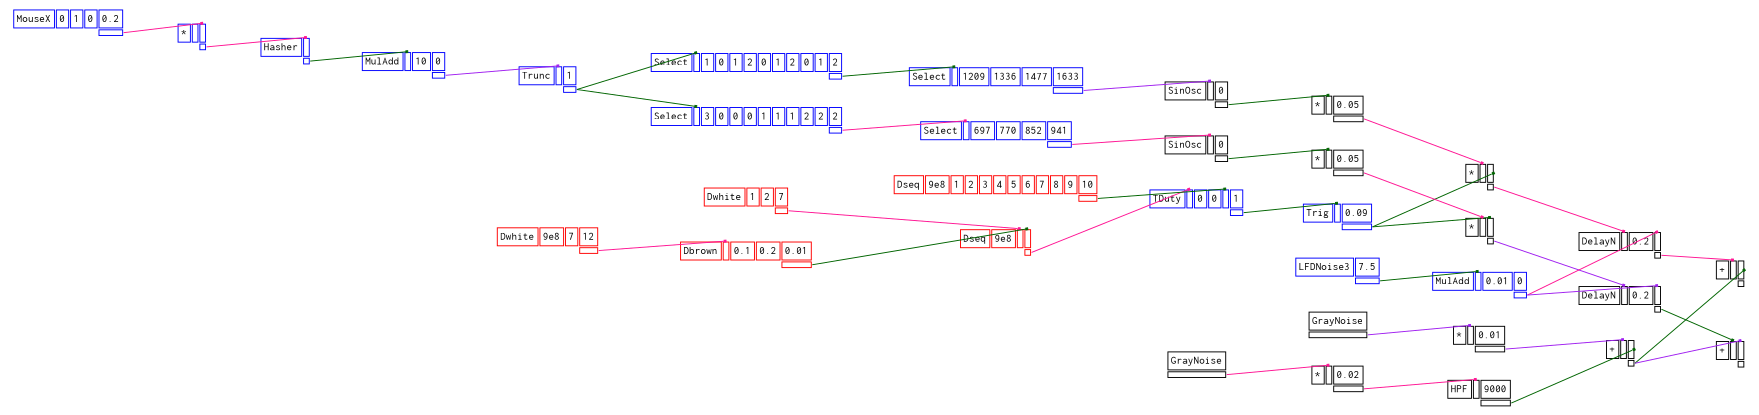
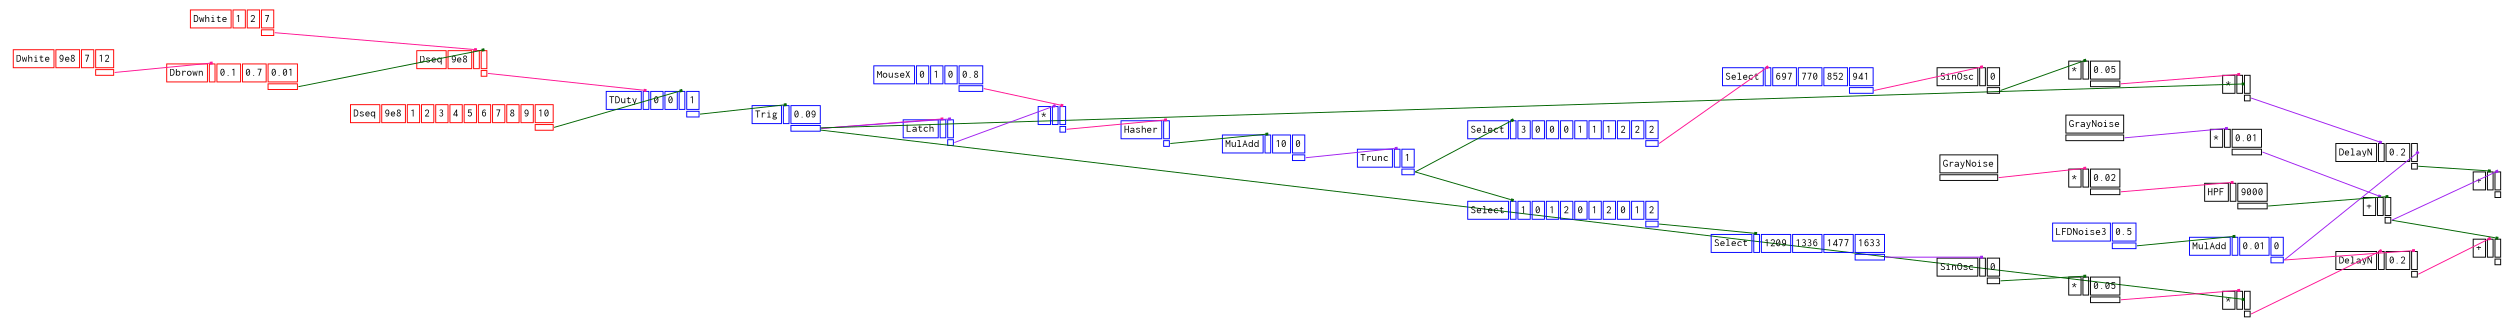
(111, 18) -> (971, 74)
none -> (928, 132)
(768, 251) -> (254, 72)
(1367, 267) -> (2124, 232)
